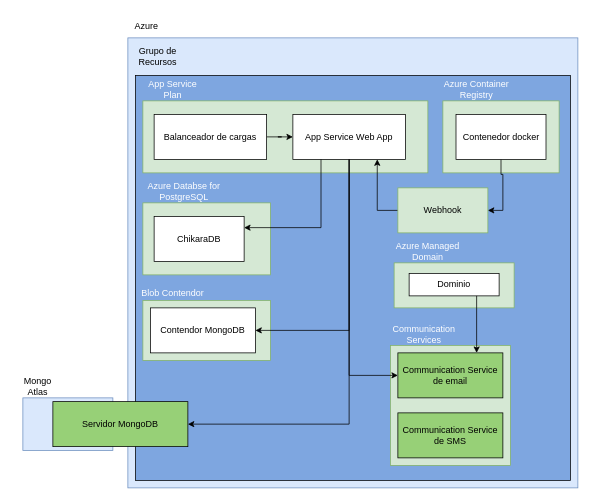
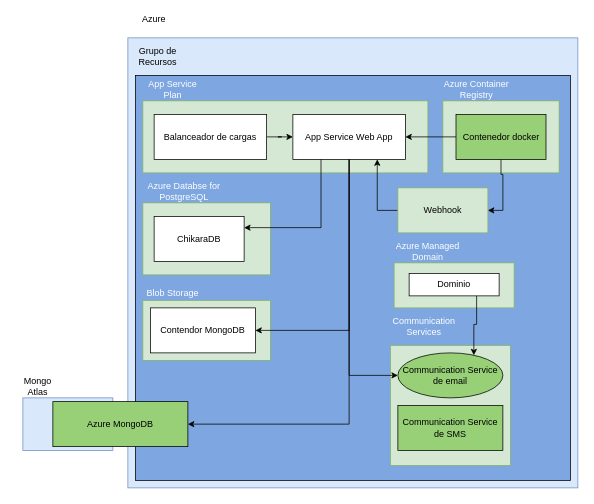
(147, 27) -> (154, 19)
none -> (412, 137)
(501, 137) -> (501, 137)
(173, 293) -> (173, 293)
(424, 334) -> (424, 327)
(450, 375) -> (450, 375)
(120, 424) -> (120, 424)
(450, 435) -> (450, 428)
